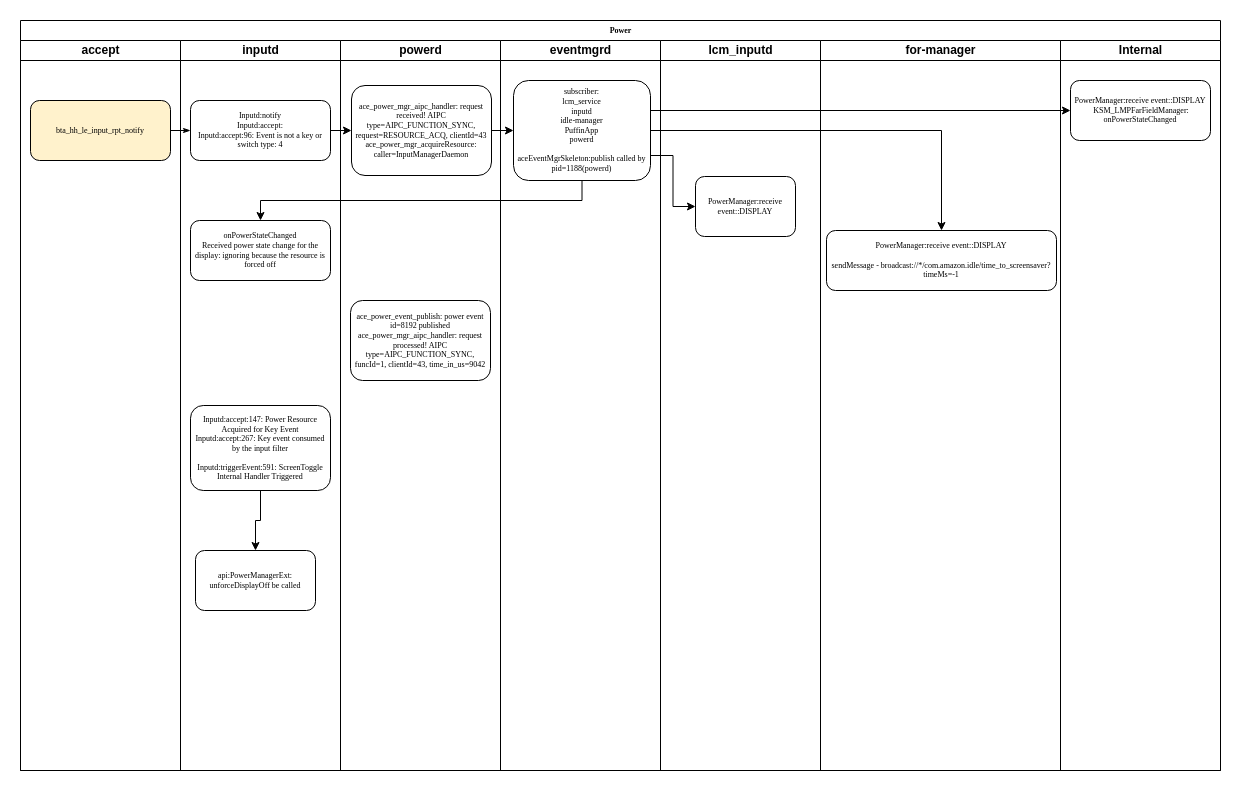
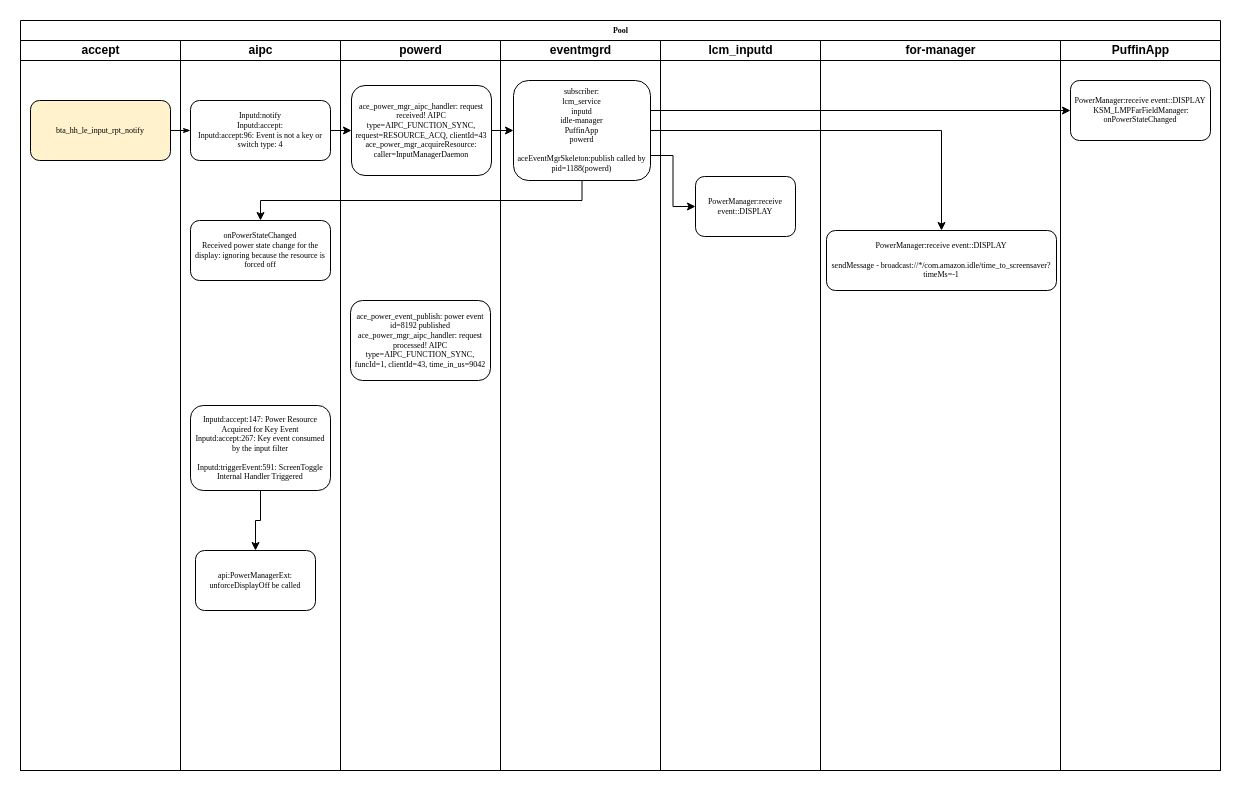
(621, 31) -> (621, 31)
(261, 51) -> (261, 51)
(1141, 51) -> (1141, 51)
